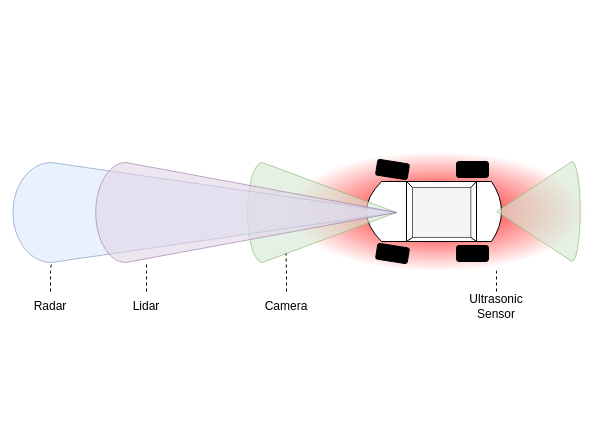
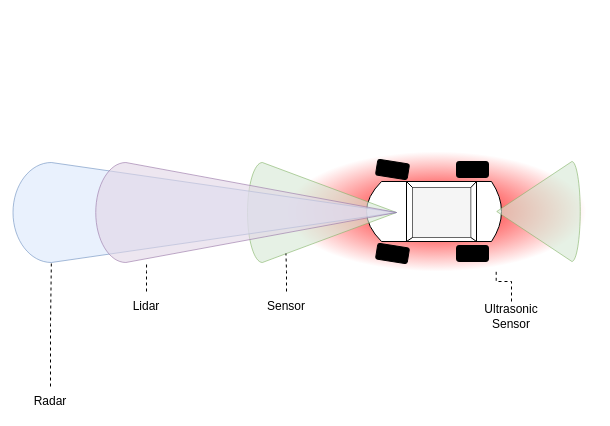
(51, 307) -> (51, 402)
(287, 307) -> (287, 307)
(497, 307) -> (512, 317)
